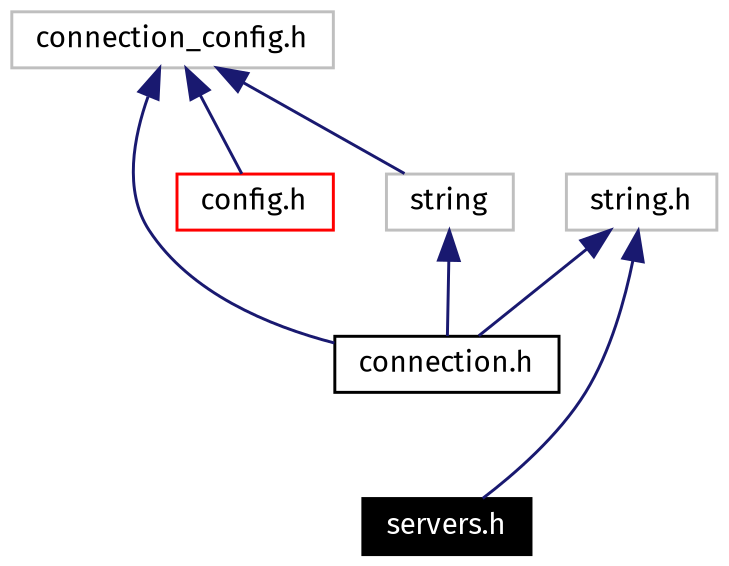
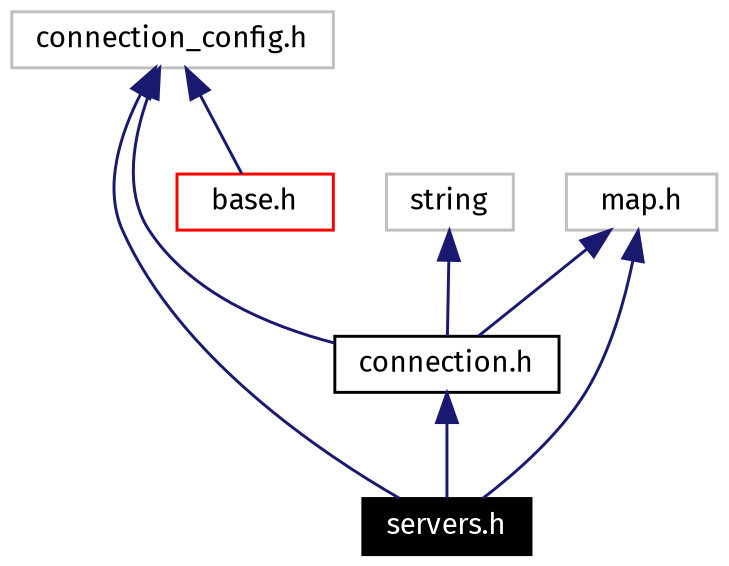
(324, 128) -> (191, 333)
(255, 202) -> (255, 202)
(642, 202) -> (642, 202)
none -> (447, 461)
